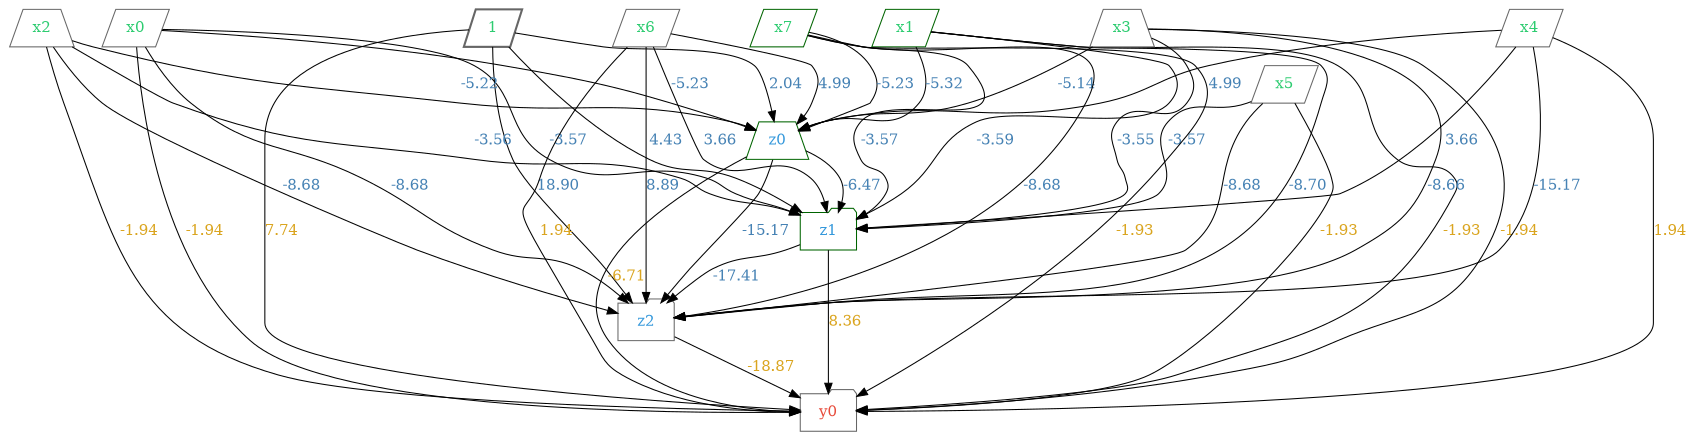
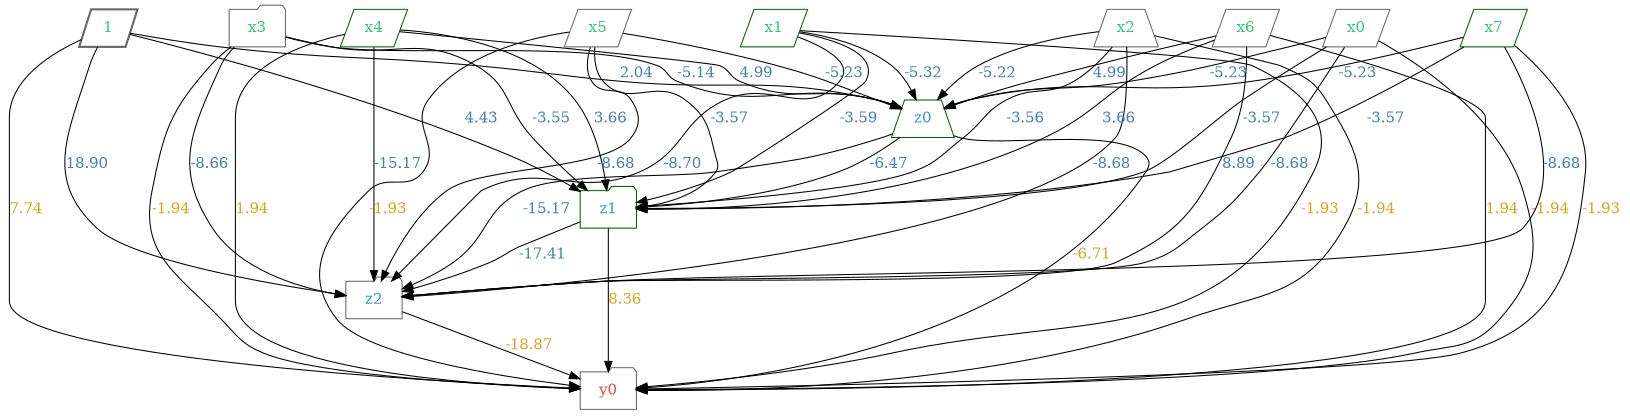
(1122, 28) -> (257, 28)
(1529, 28) -> (374, 28)
none -> (759, 61)
